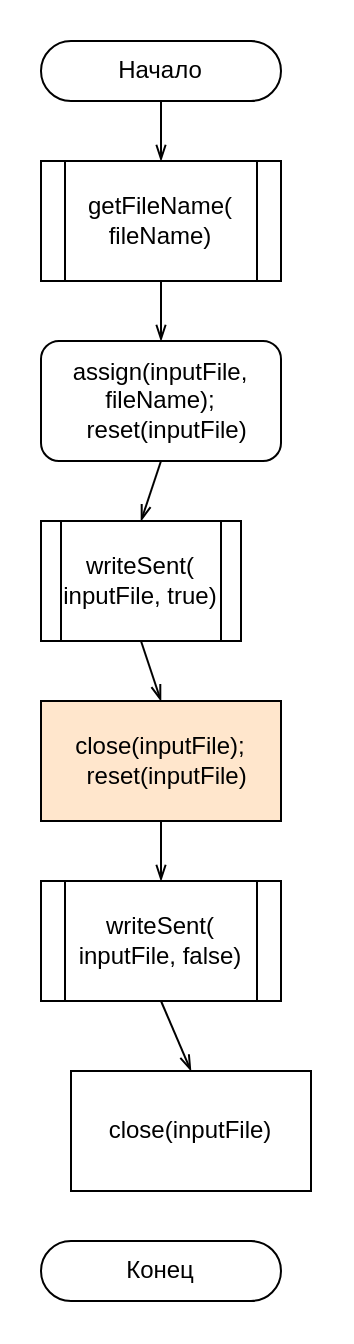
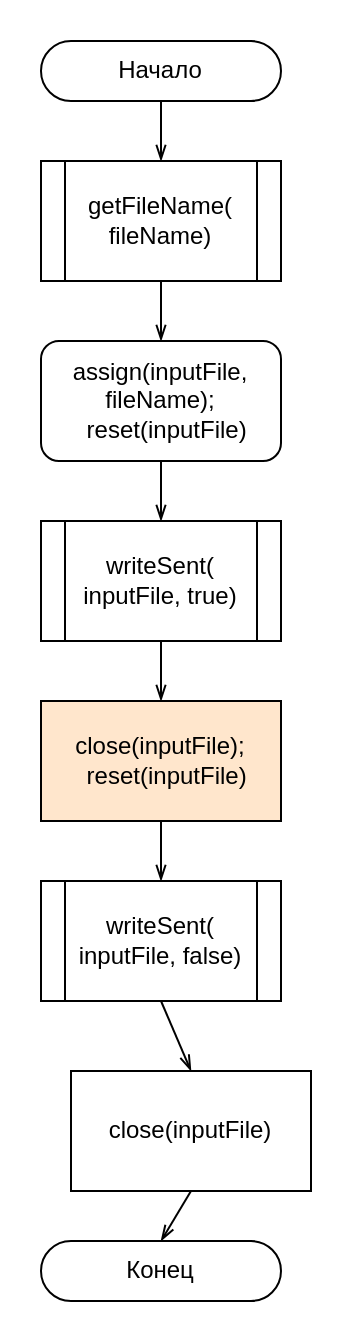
(141, 581) -> (161, 581)
none -> (177, 1214)
